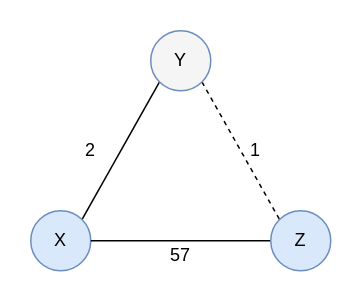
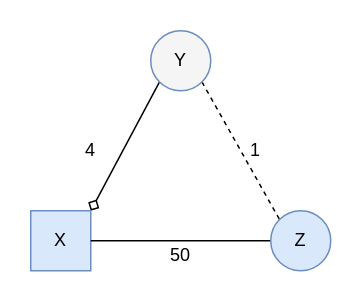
(91, 151) -> (91, 151)
(117, 158) -> (124, 149)
(61, 241) -> (61, 241)
(181, 256) -> (181, 256)
